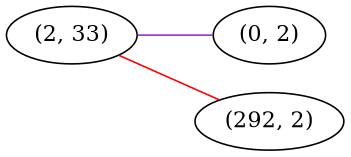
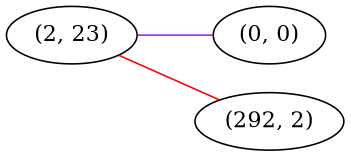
(72, 35) -> (72, 35)
(269, 35) -> (269, 35)
